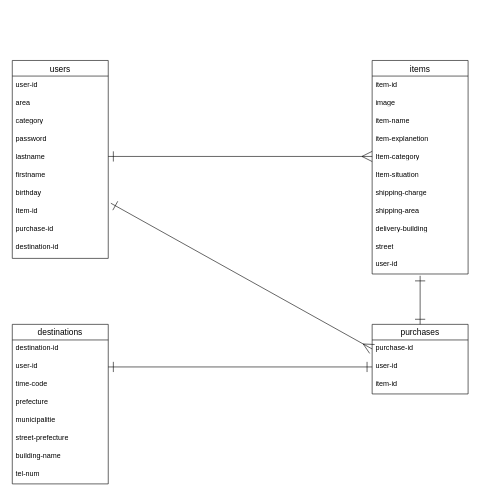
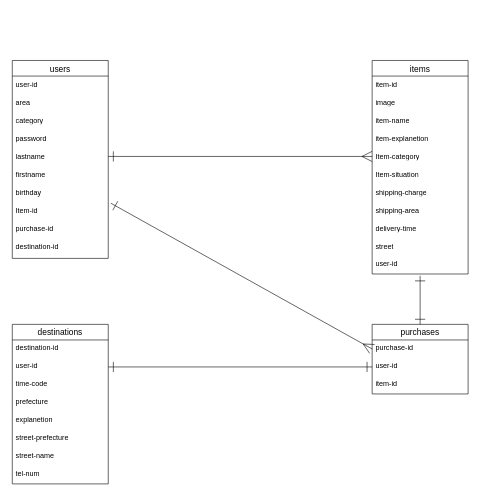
(405, 228) -> (399, 228)
(37, 420) -> (36, 420)
(39, 456) -> (38, 456)
